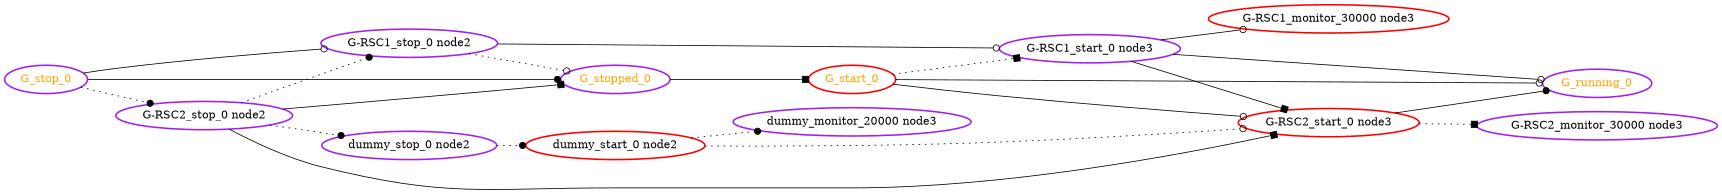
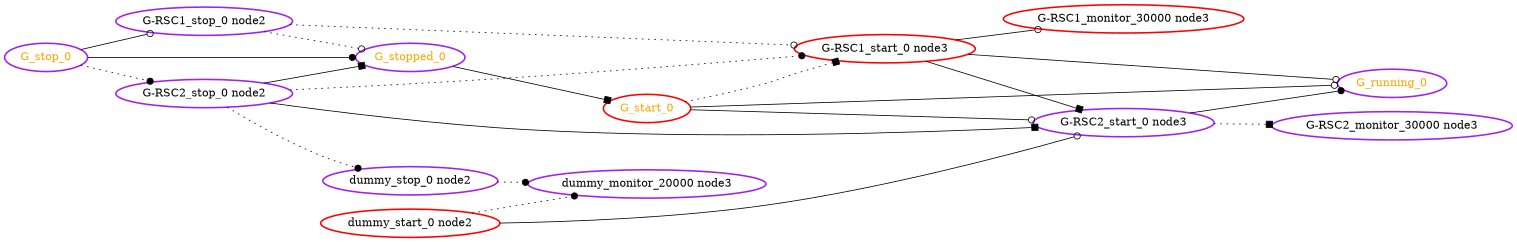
(745, 46) -> (540, 35)
(1090, 49) -> (885, 49)
(291, 85) -> (544, 76)
(1329, 123) -> (1124, 123)
(972, 143) -> (790, 201)
(508, 145) -> (510, 182)
